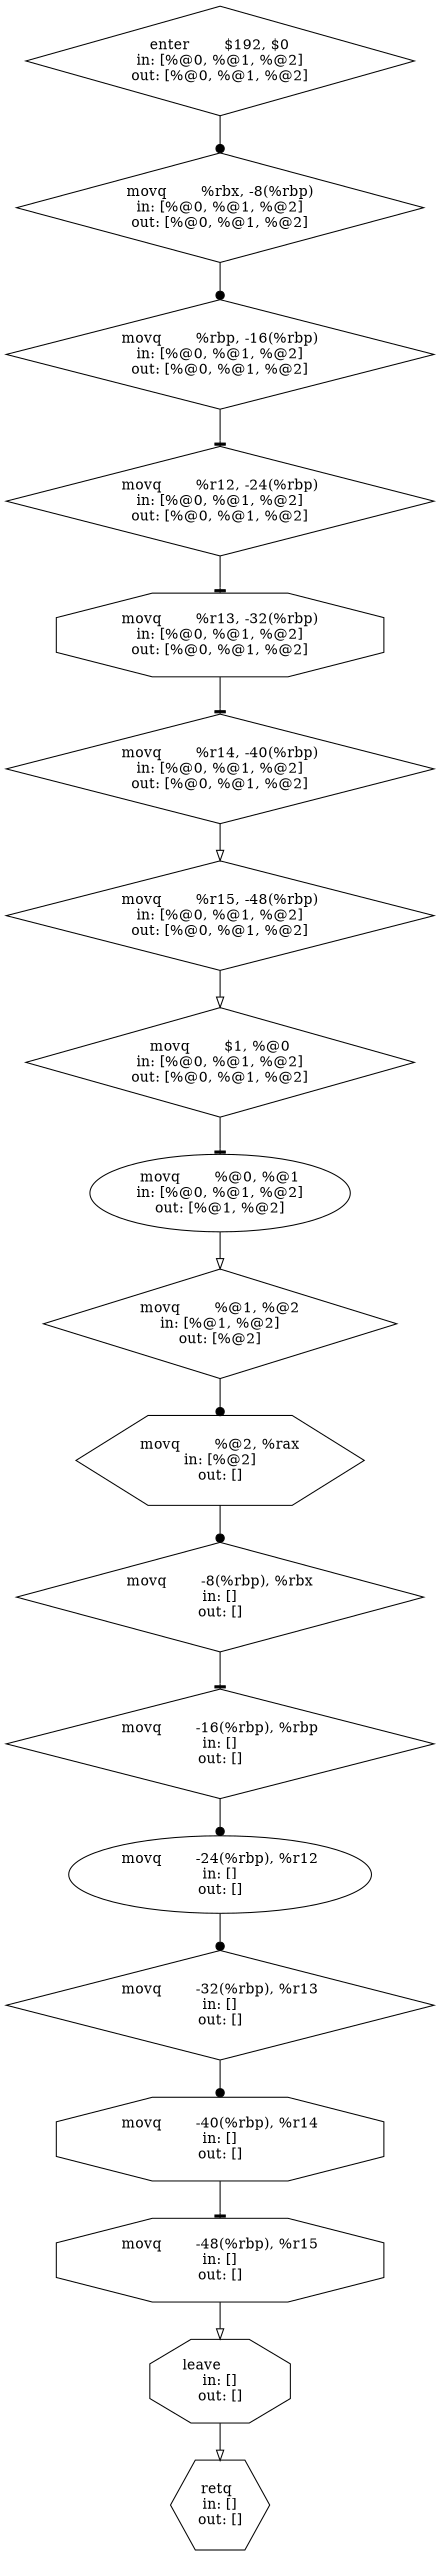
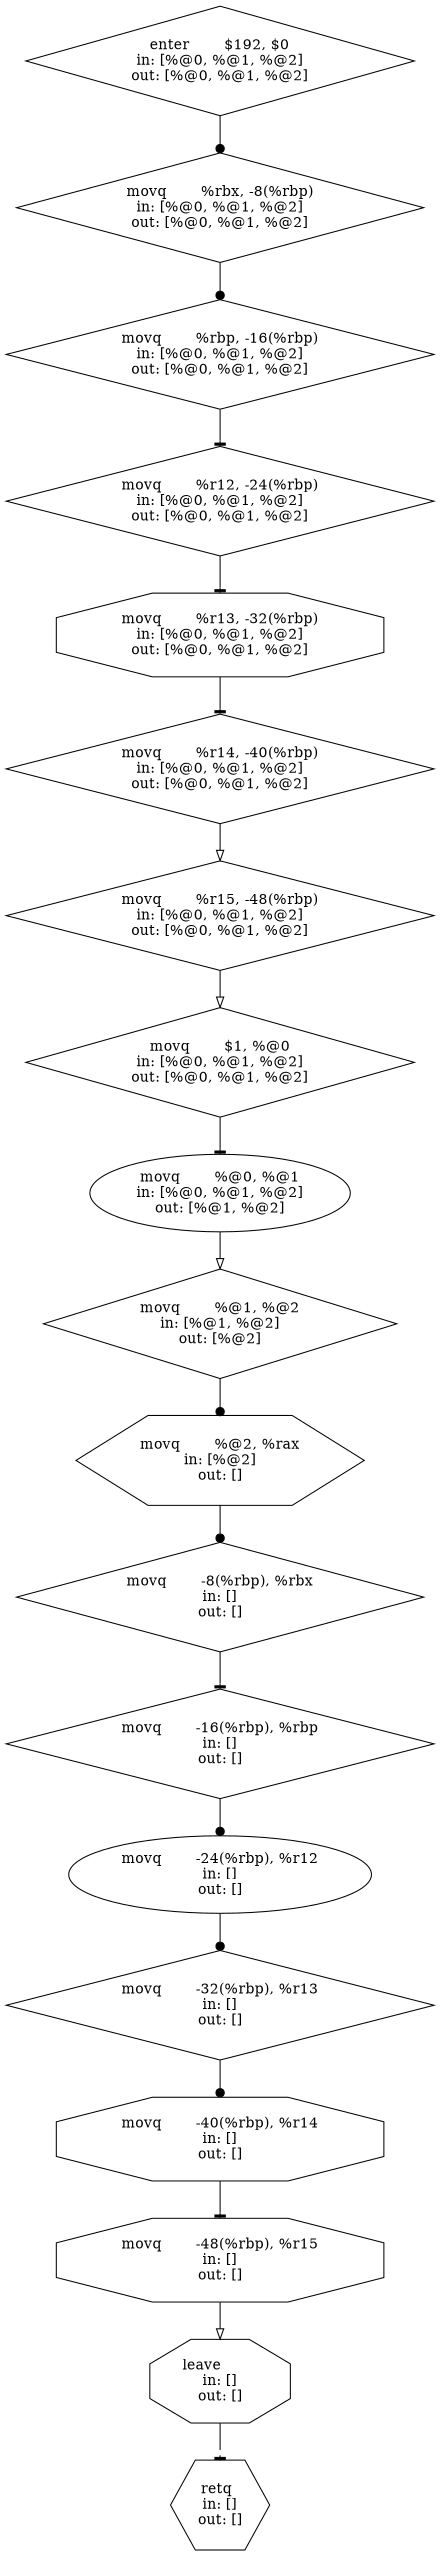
(220, 2437) -> (220, 2437)
